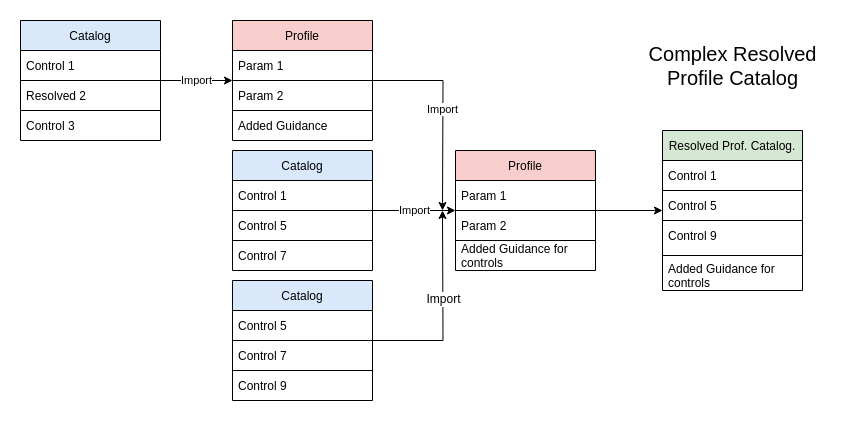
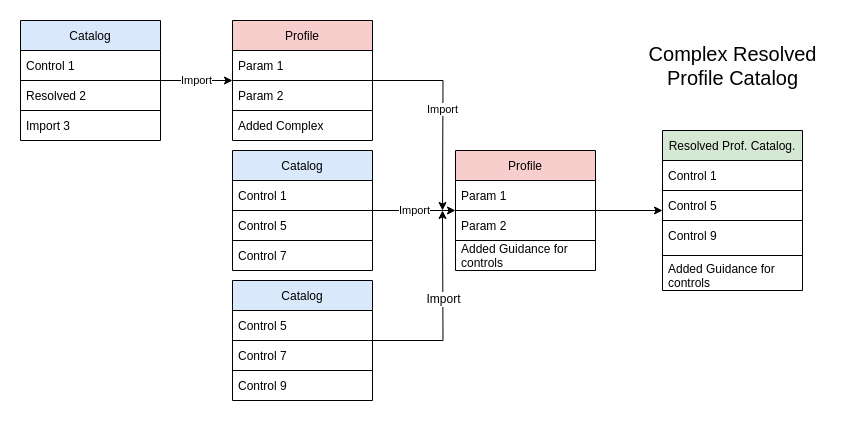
(53, 126) -> (51, 126)
(282, 126) -> (279, 126)
